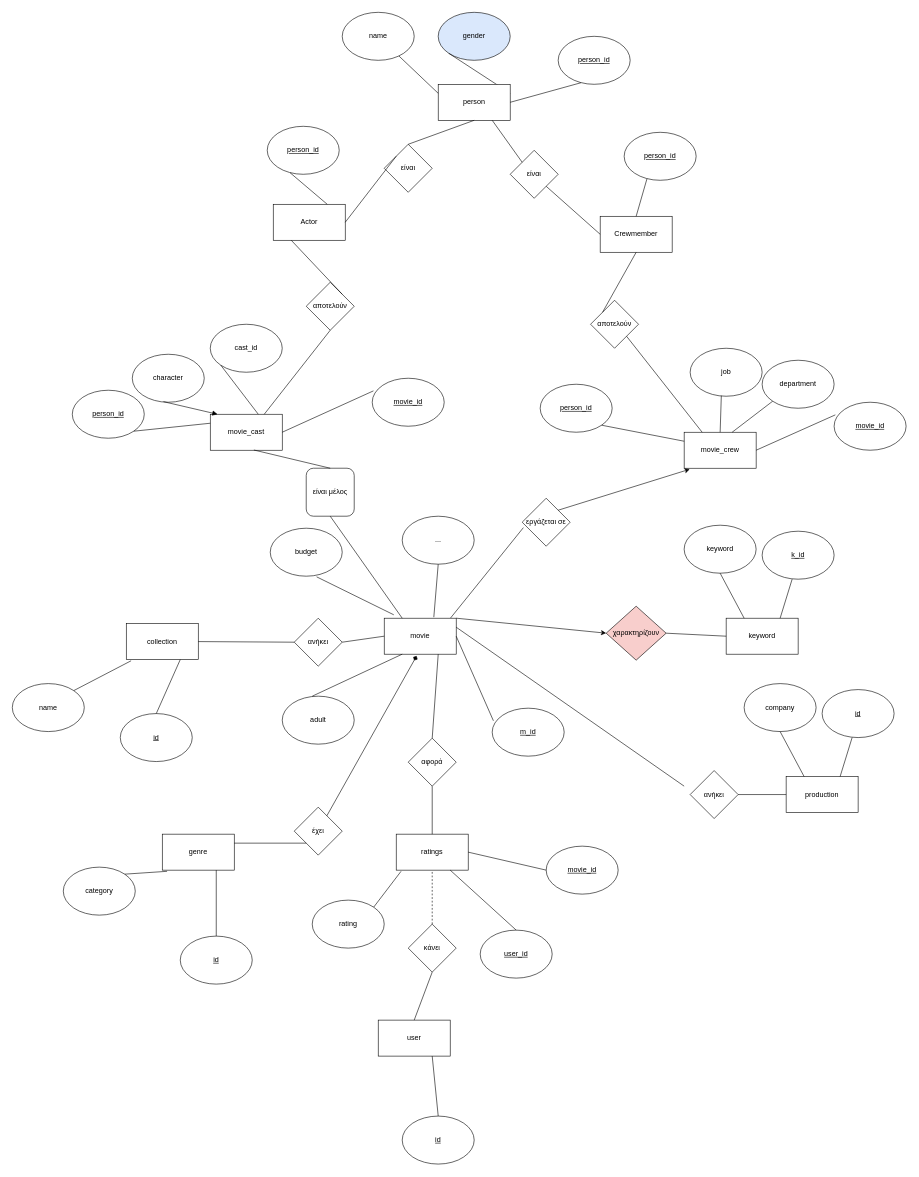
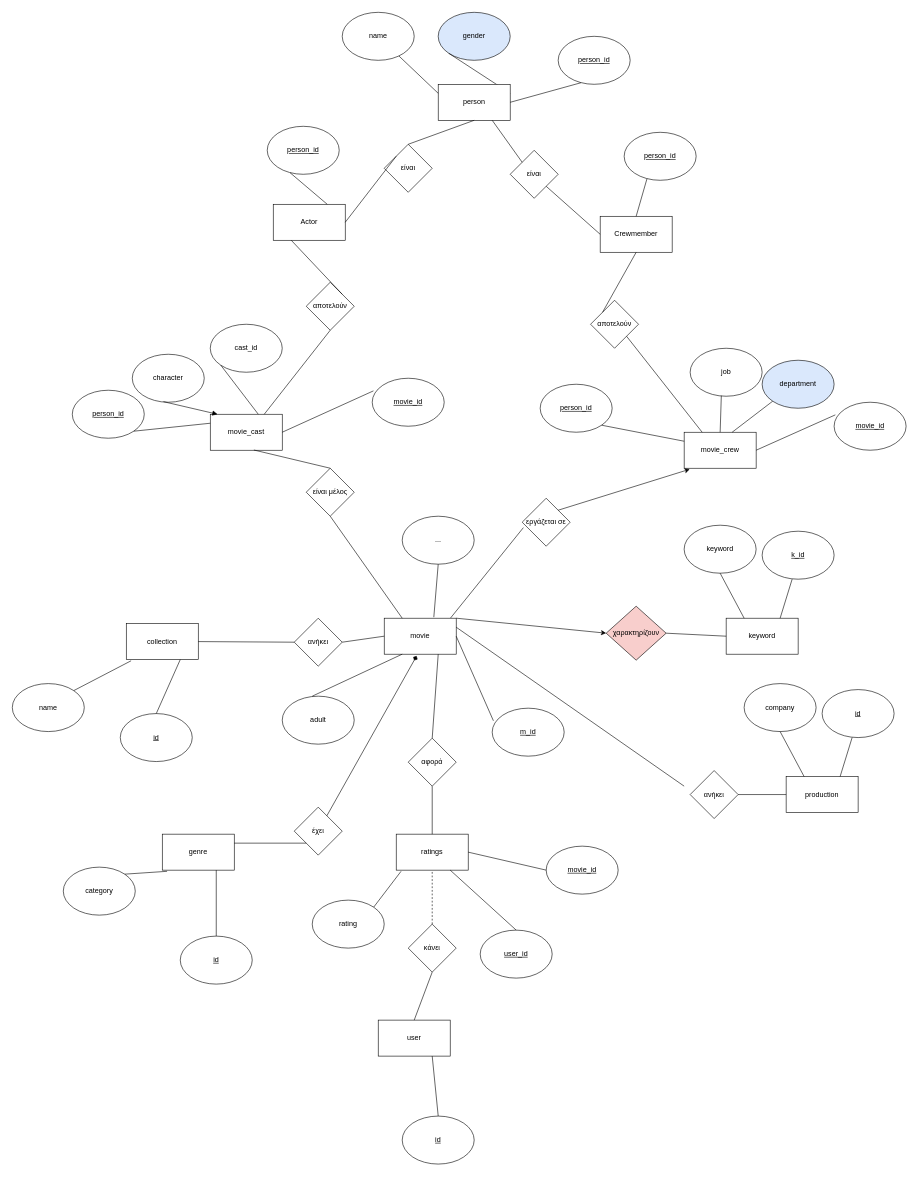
(798, 384) -> (798, 384)
(330, 492) -> (330, 492)
(306, 552) -> none
(355, 596) -> none
